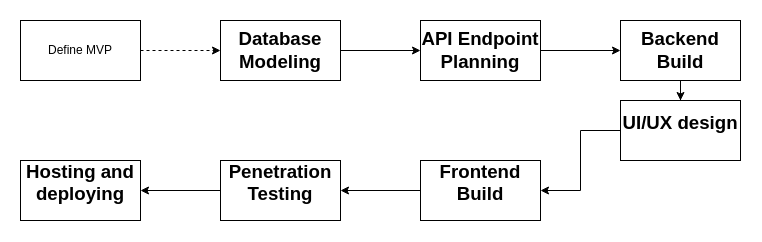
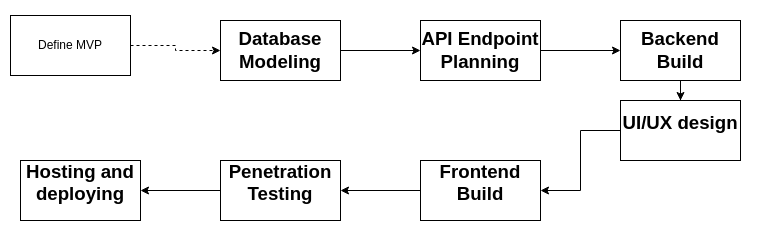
(81, 51) -> (71, 46)
